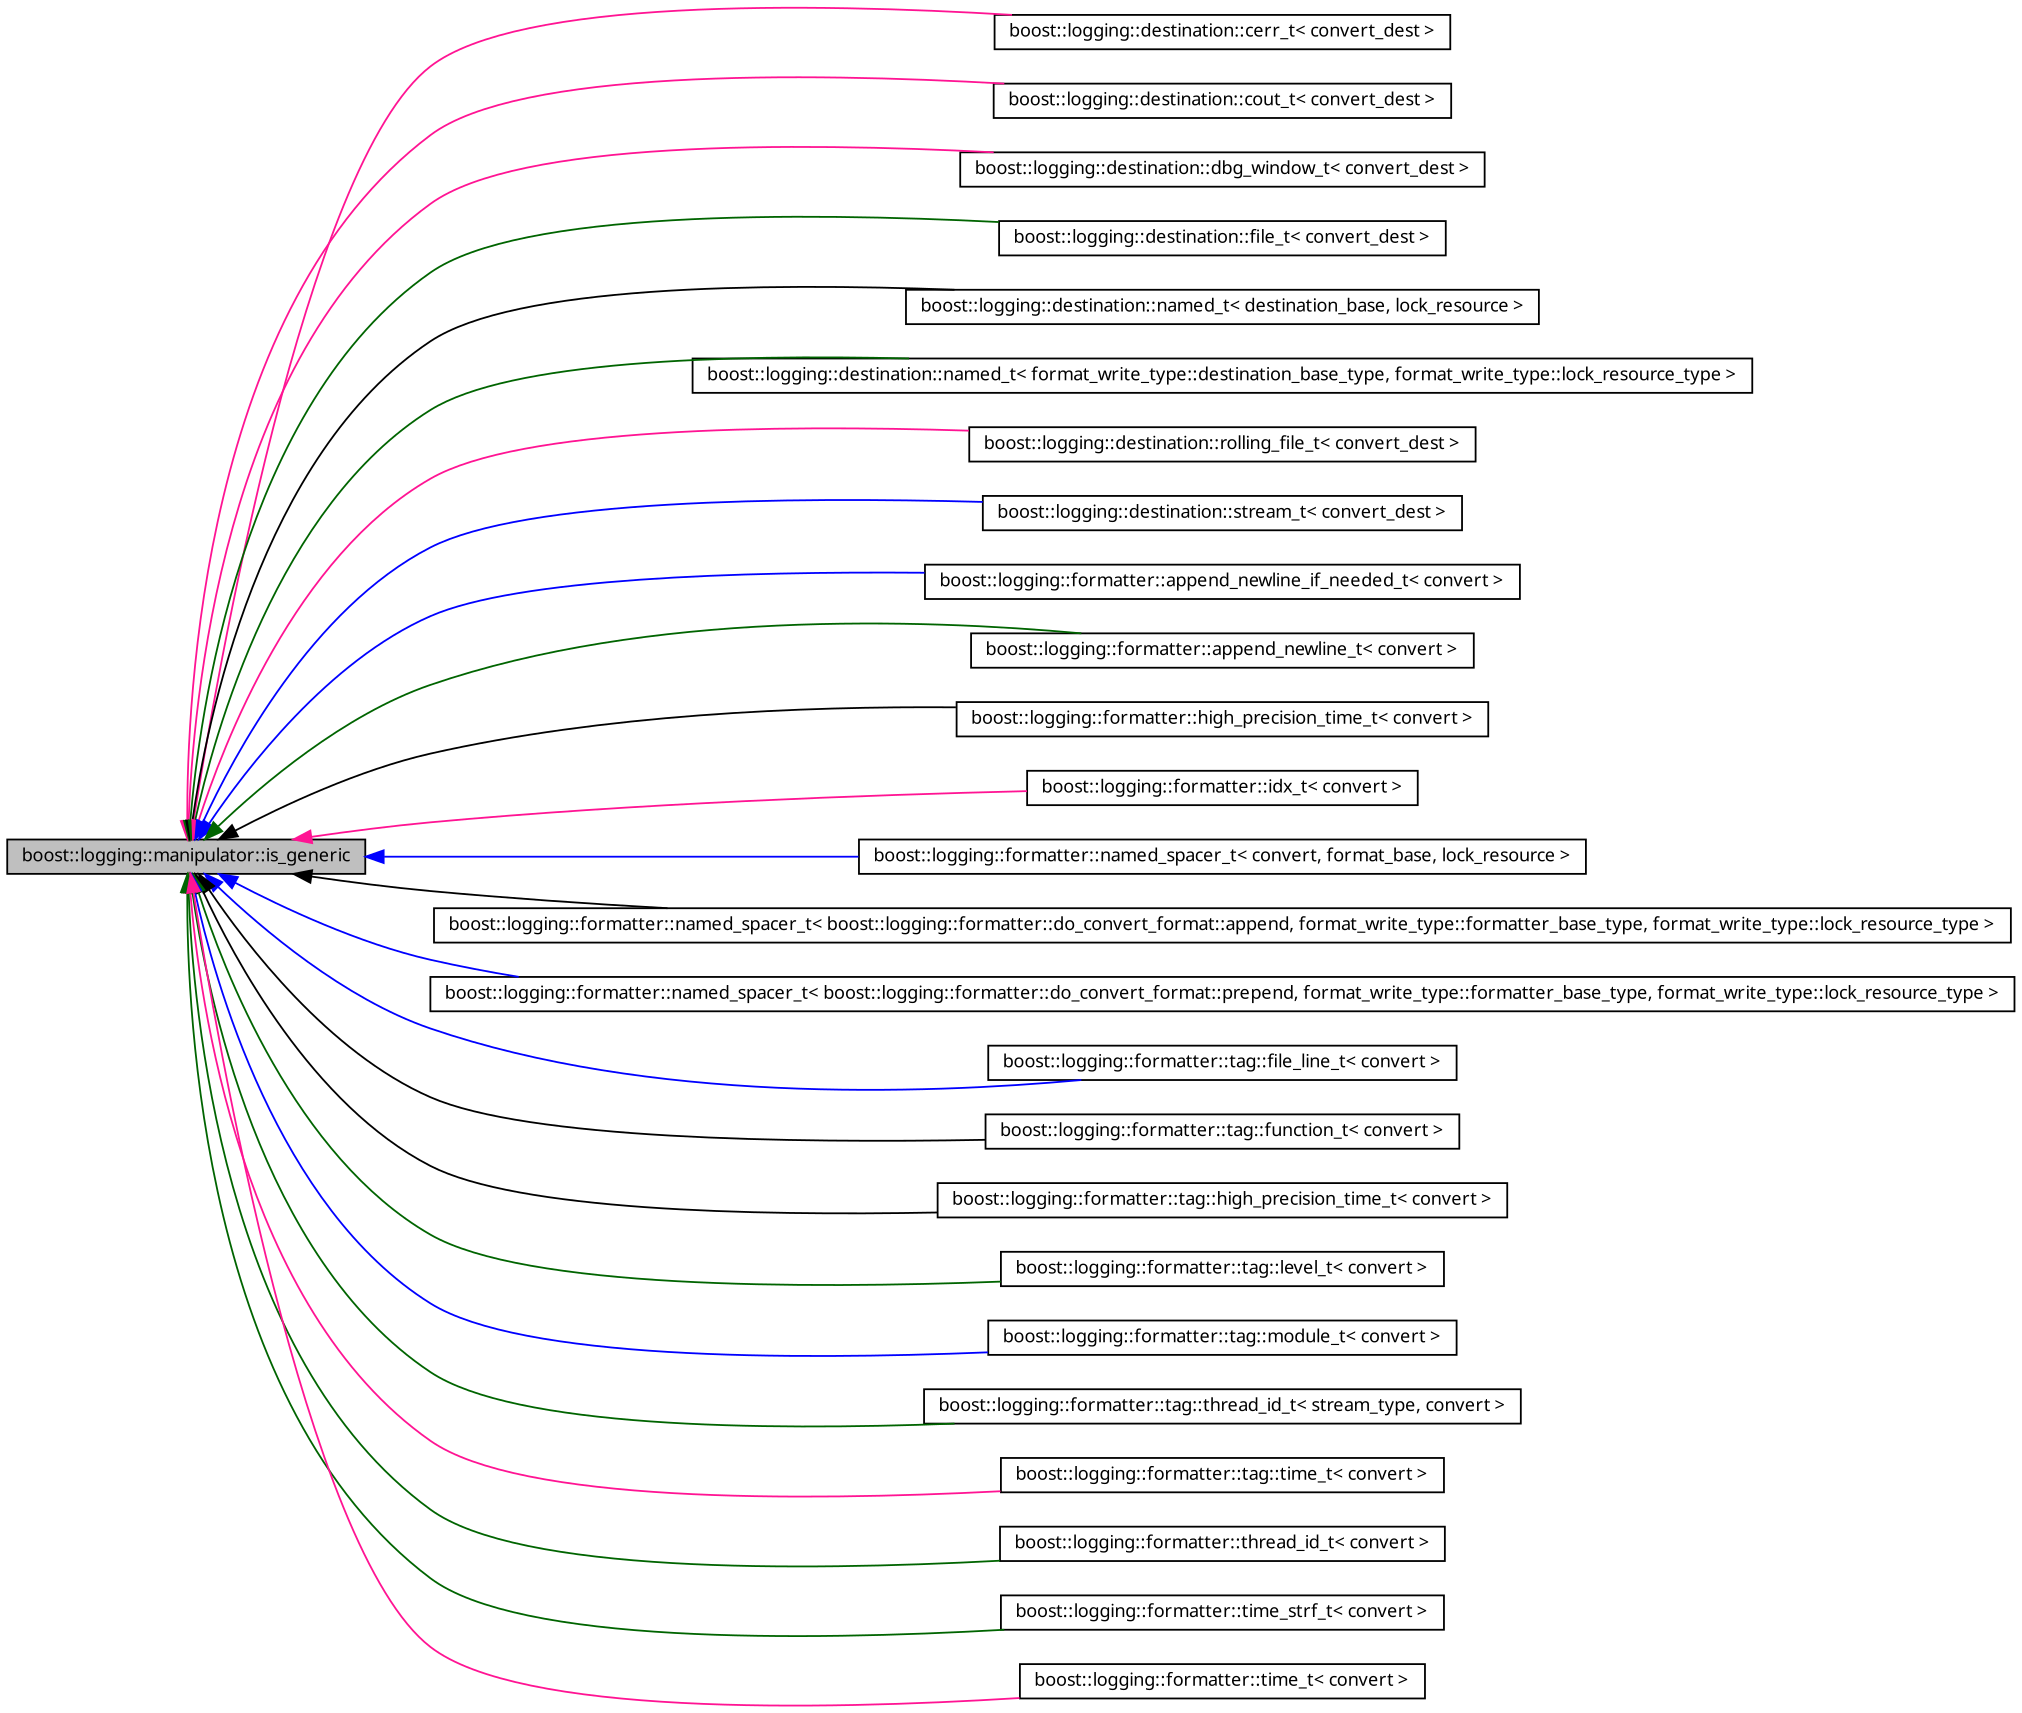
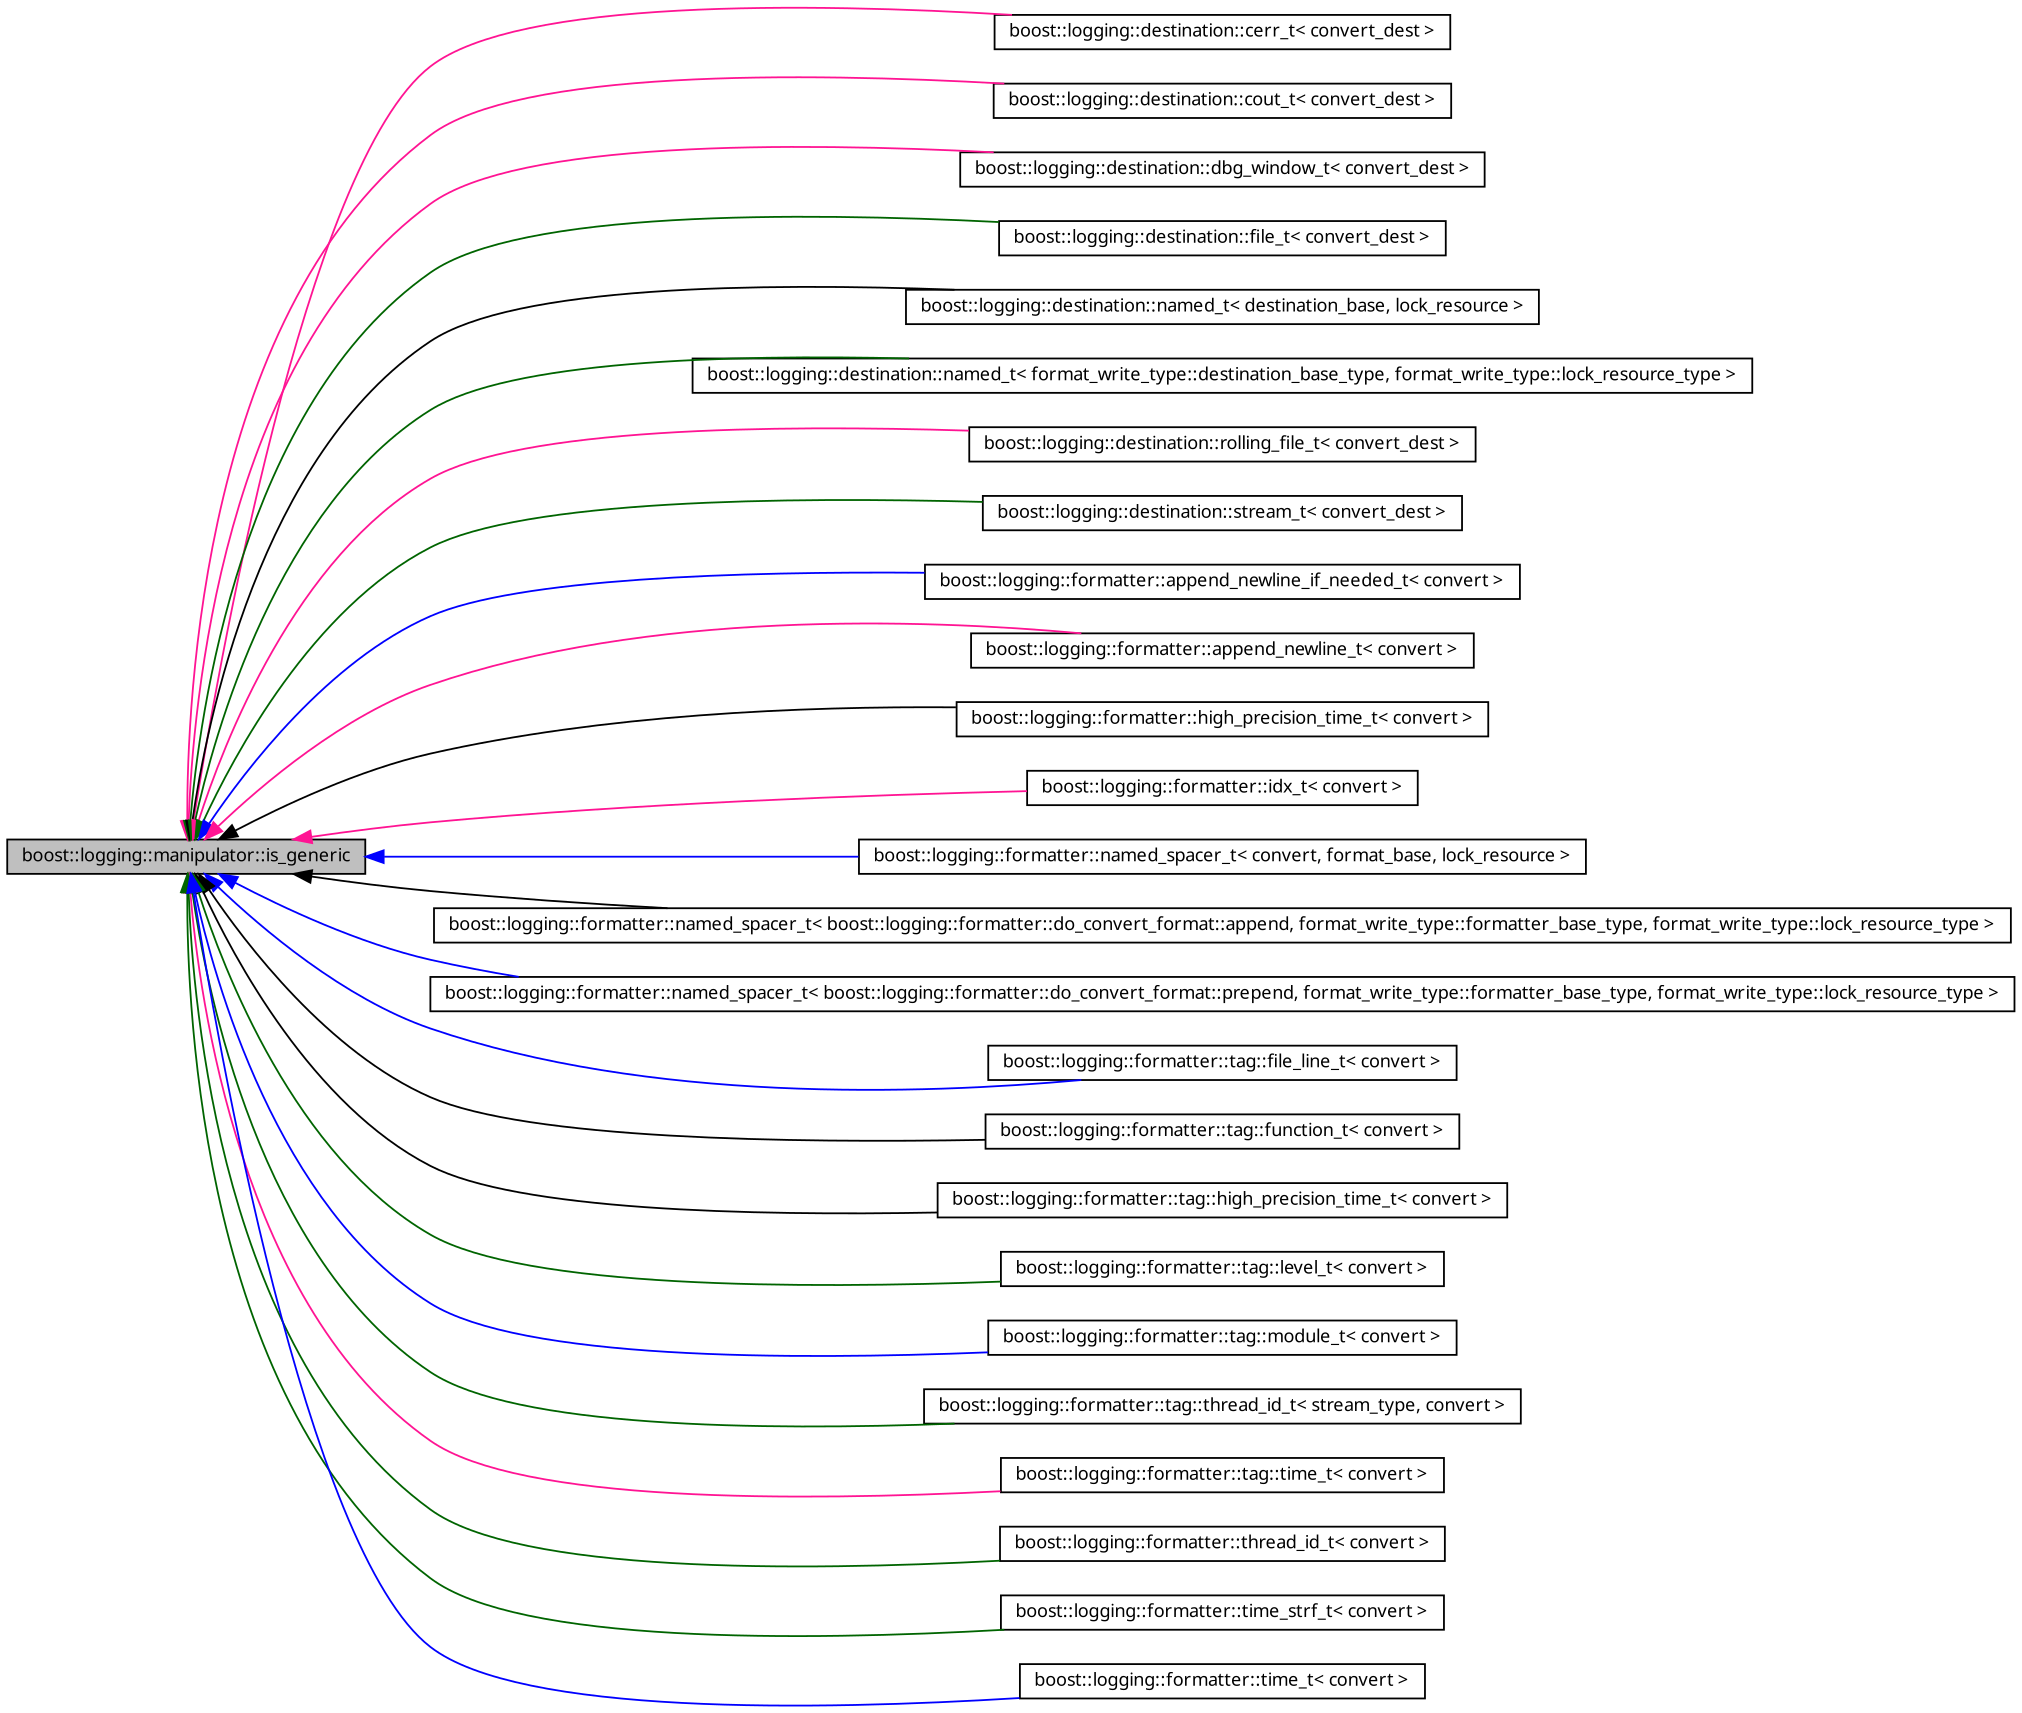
(524, 520) -> (524, 520)
(625, 640) -> (625, 640)
(372, 1566) -> (372, 1566)
